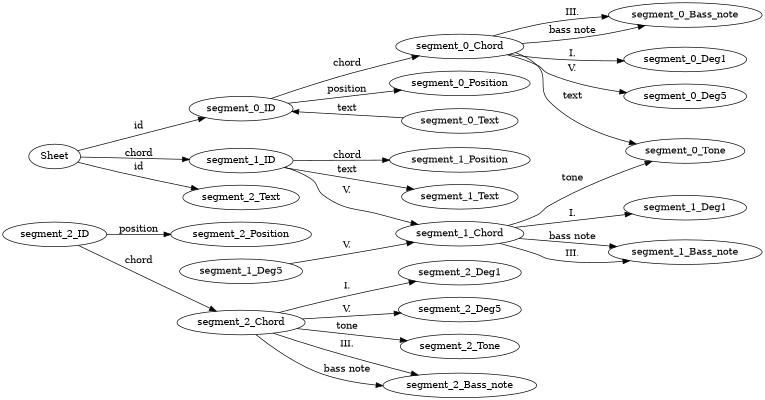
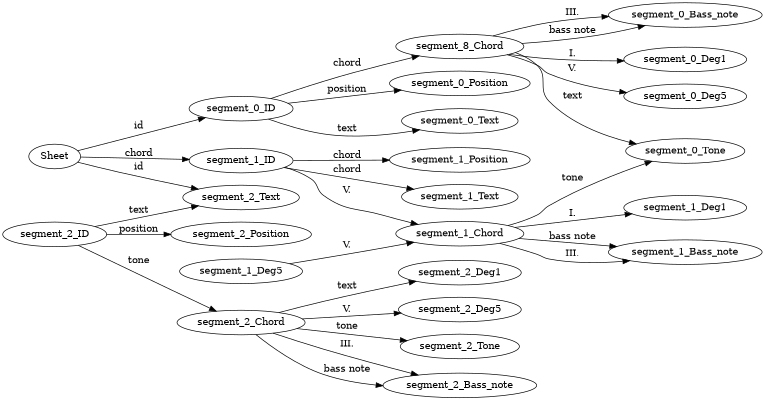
(460, 46) -> (460, 46)
(351, 115) -> (340, 136)
(347, 170) -> (347, 170)
none -> (143, 217)
(139, 261) -> (139, 261)
(347, 286) -> (347, 286)
